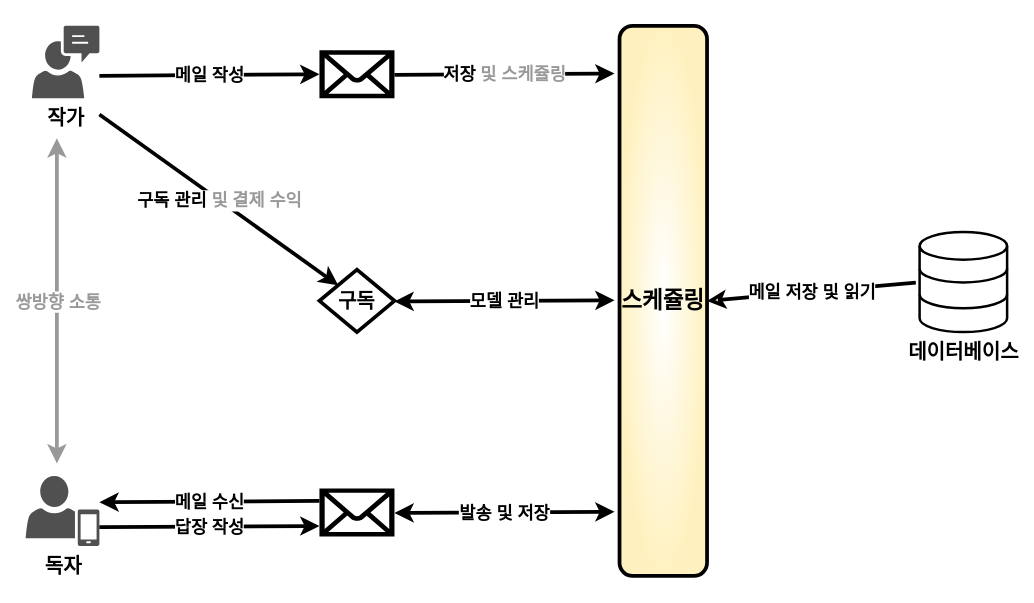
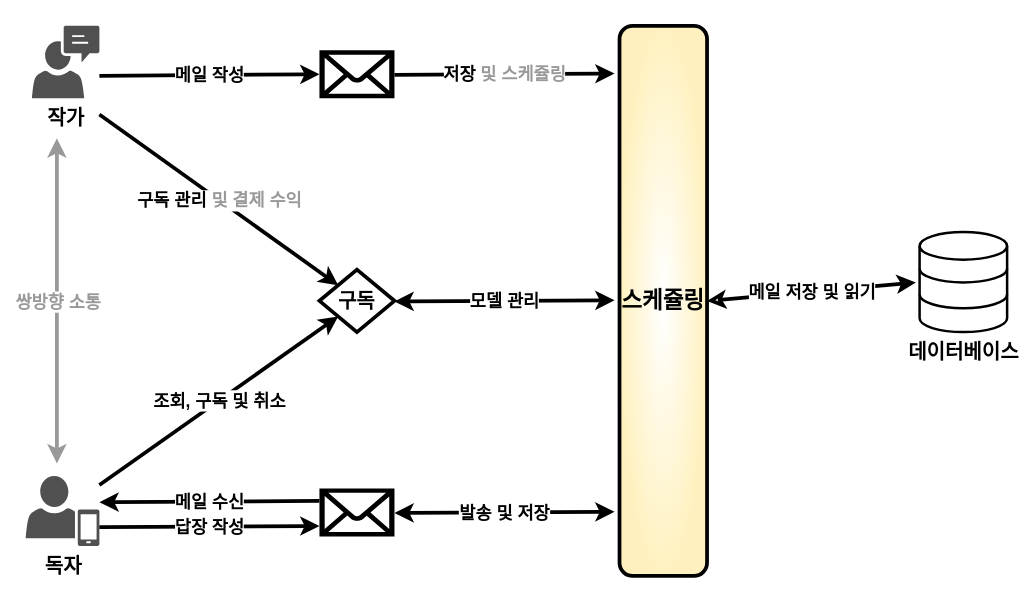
(907, 283) -> (900, 284)
none -> (270, 365)
